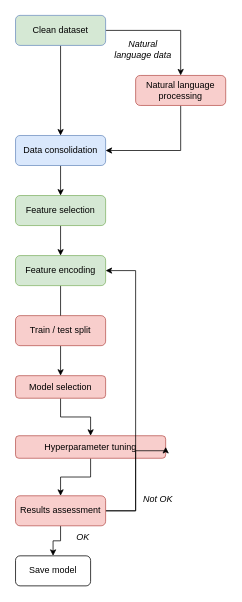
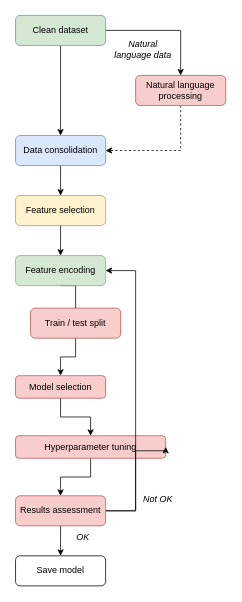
(168, 150) -> (168, 150)
(60, 210) -> (60, 210)
(60, 330) -> (75, 323)
(53, 570) -> (60, 570)
